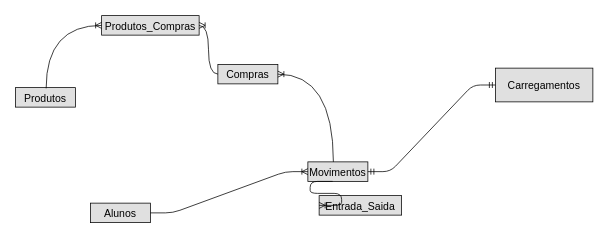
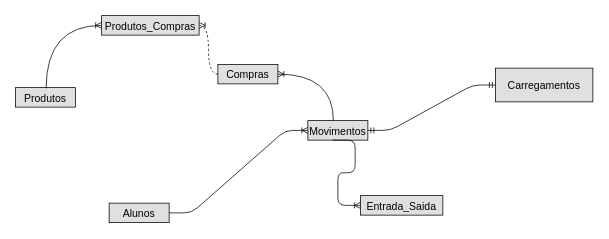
(209, 51) -> (209, 51)
(338, 171) -> (338, 130)
(360, 205) -> (402, 205)
(120, 213) -> (139, 213)
